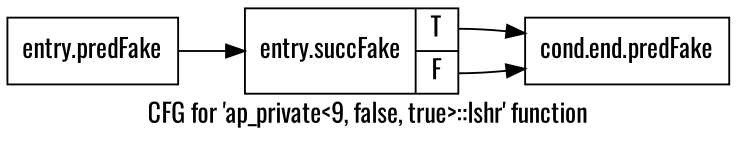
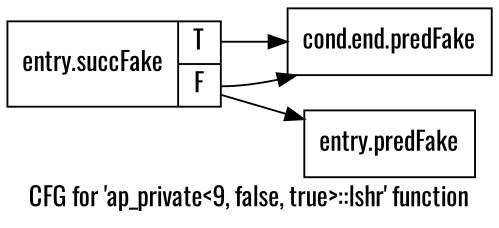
(202, 51) -> (253, 104)
